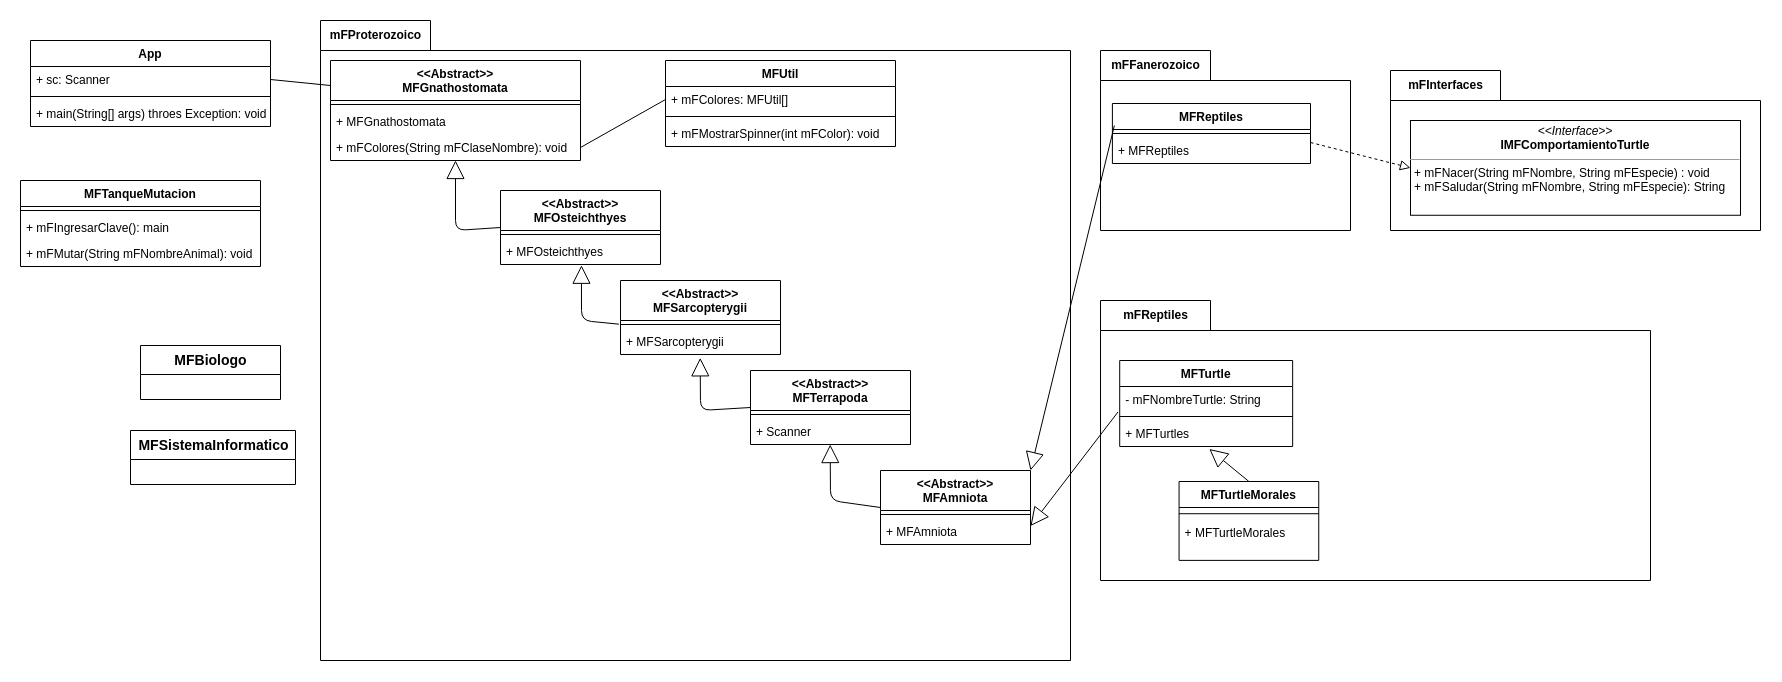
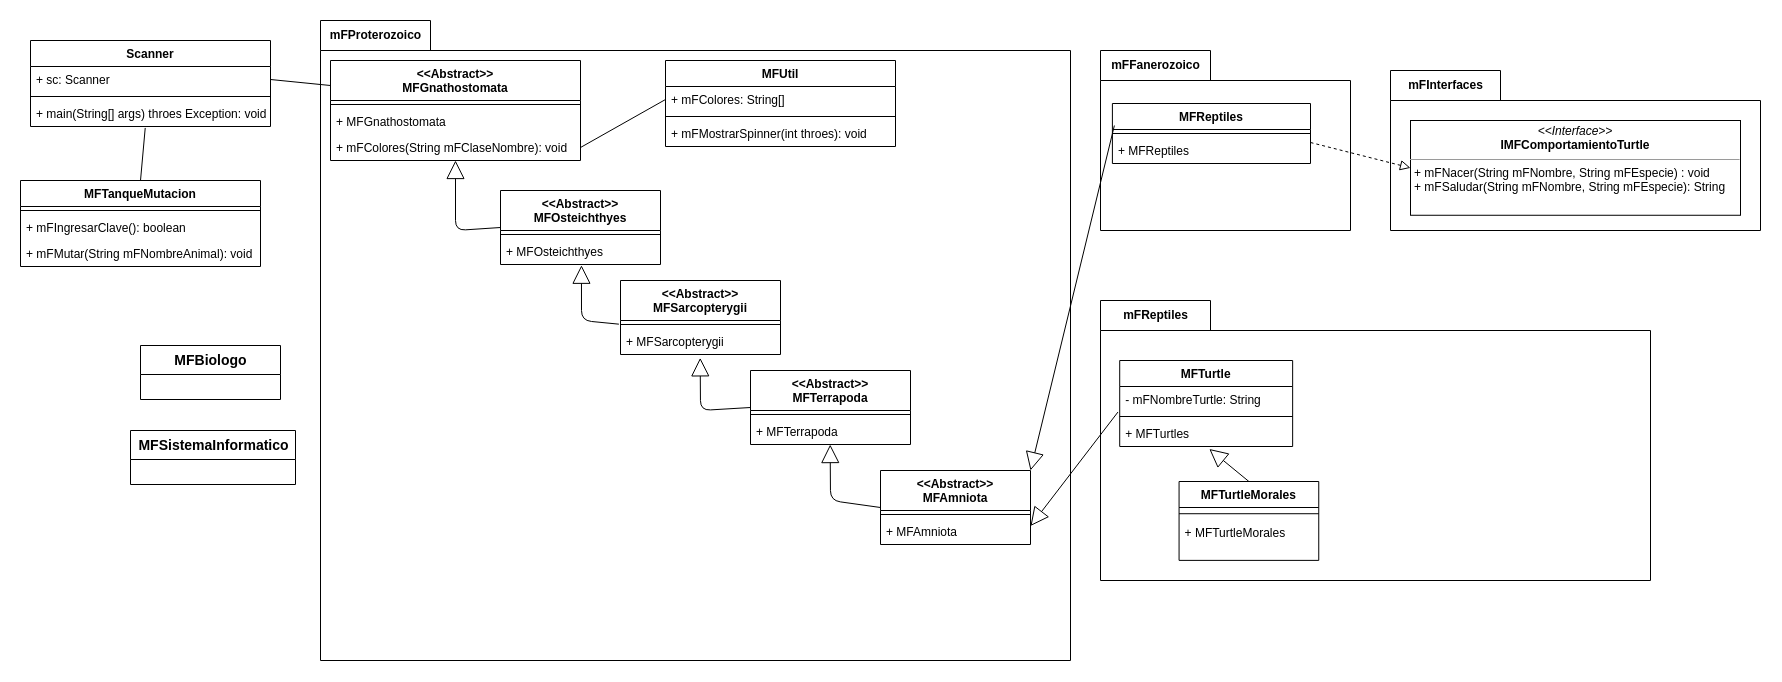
(150, 54) -> (150, 54)
(732, 100) -> (734, 100)
(783, 134) -> (781, 134)
none -> (143, 154)
(102, 228) -> (112, 228)
(785, 432) -> (798, 432)
